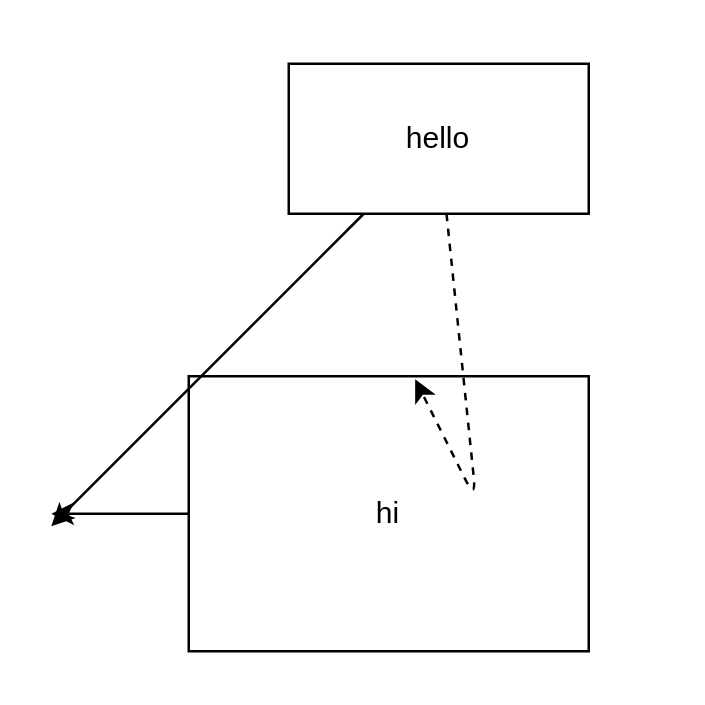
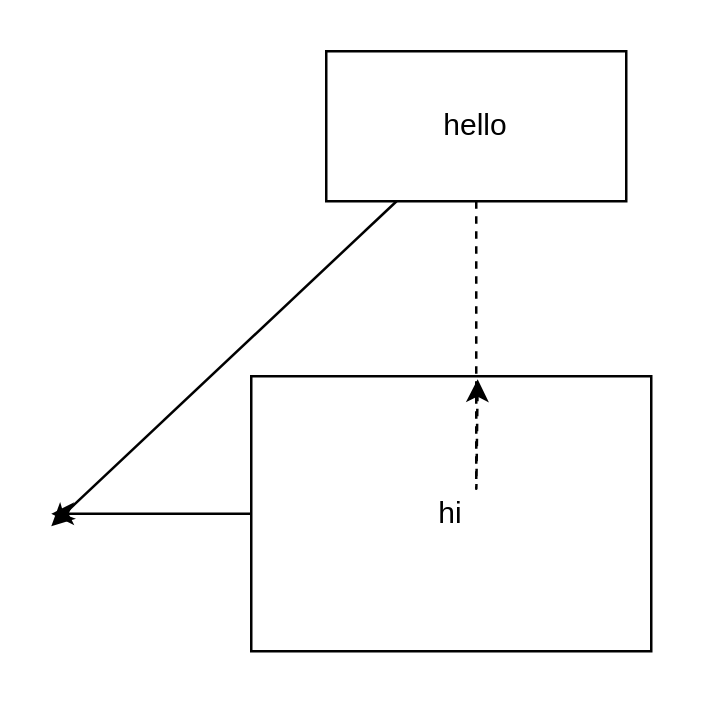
(439, 139) -> (476, 126)
(389, 514) -> (451, 514)
